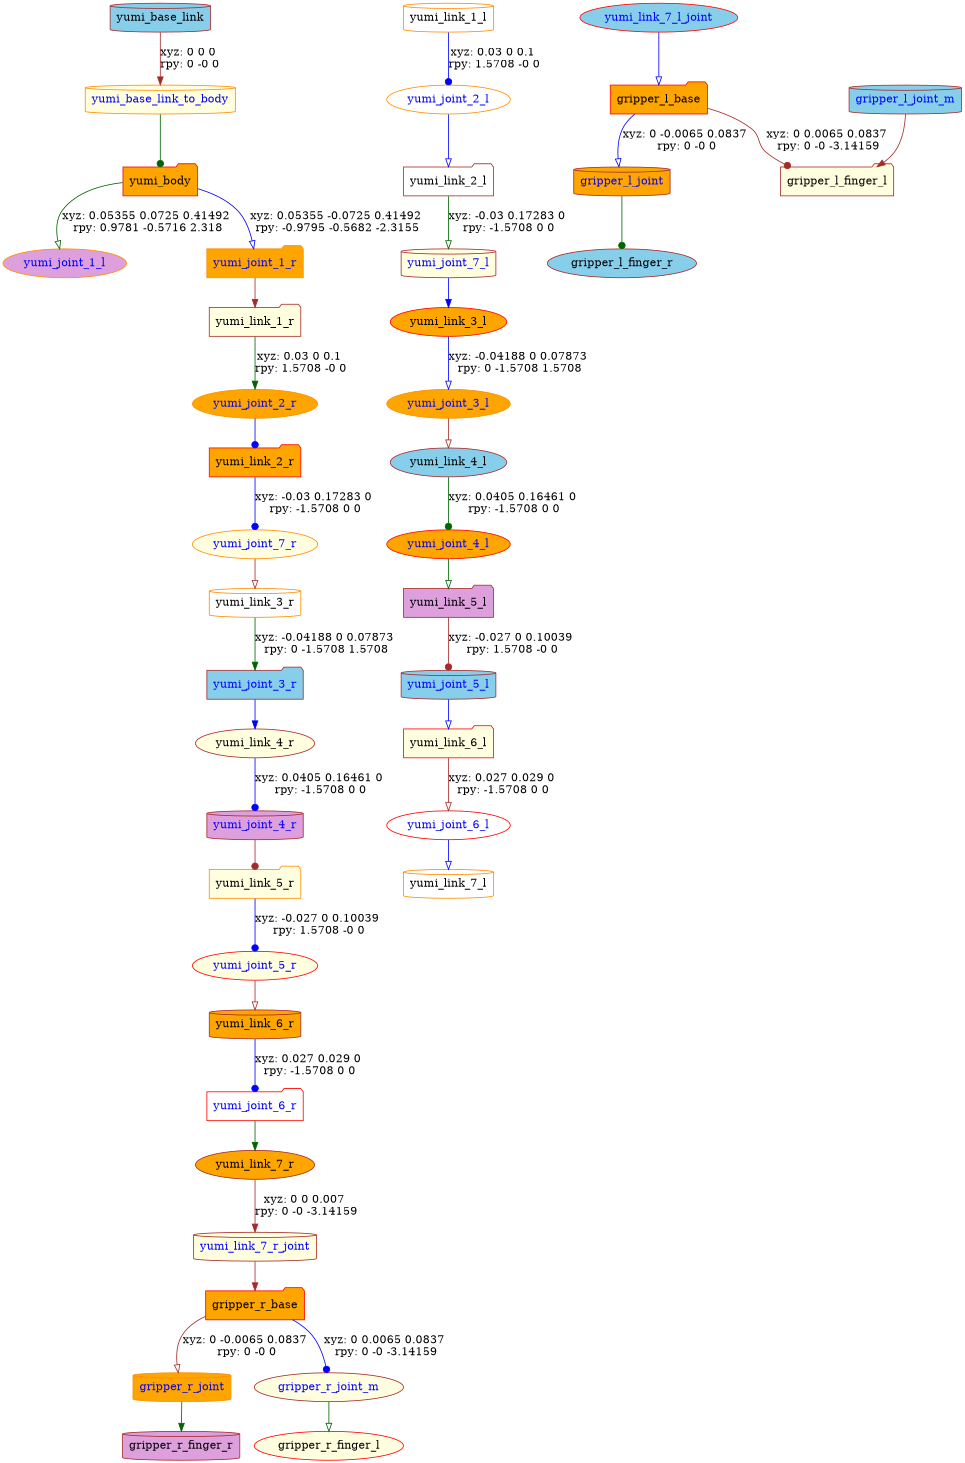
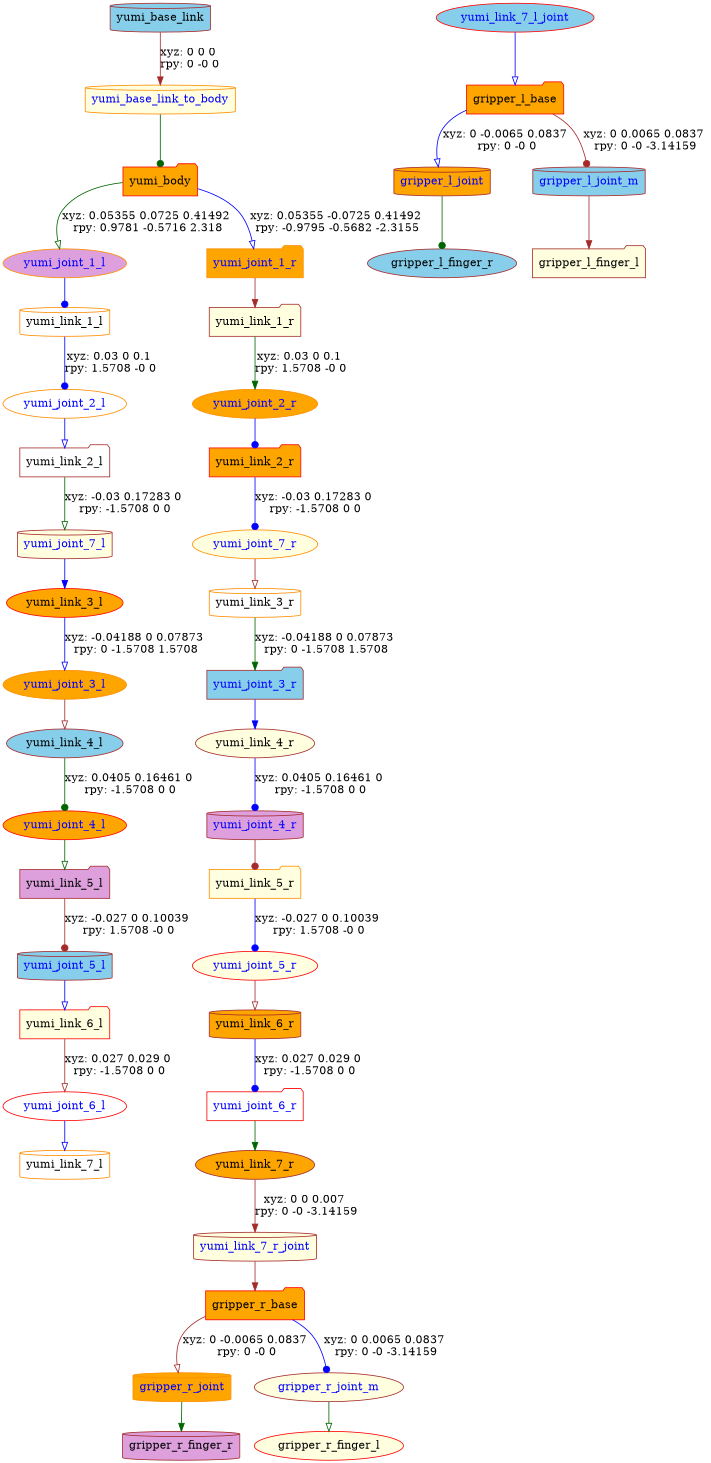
(752, 129) -> (575, 133)
none -> (65, 289)
